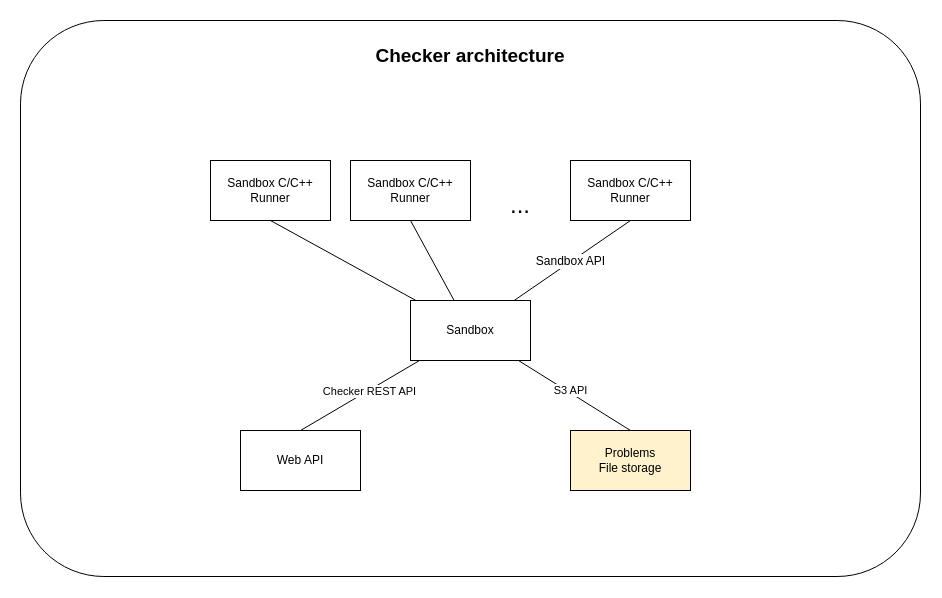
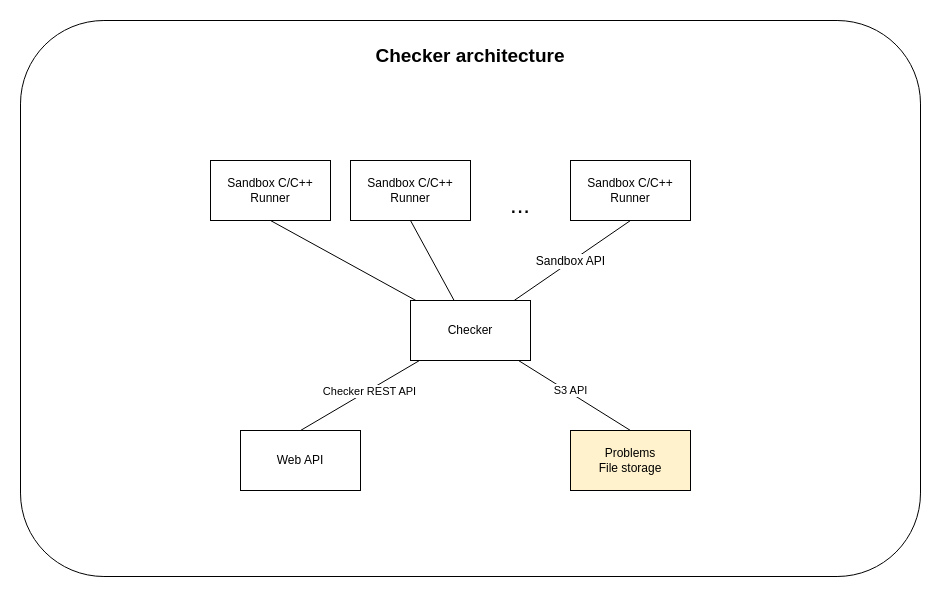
(471, 331) -> (471, 331)
